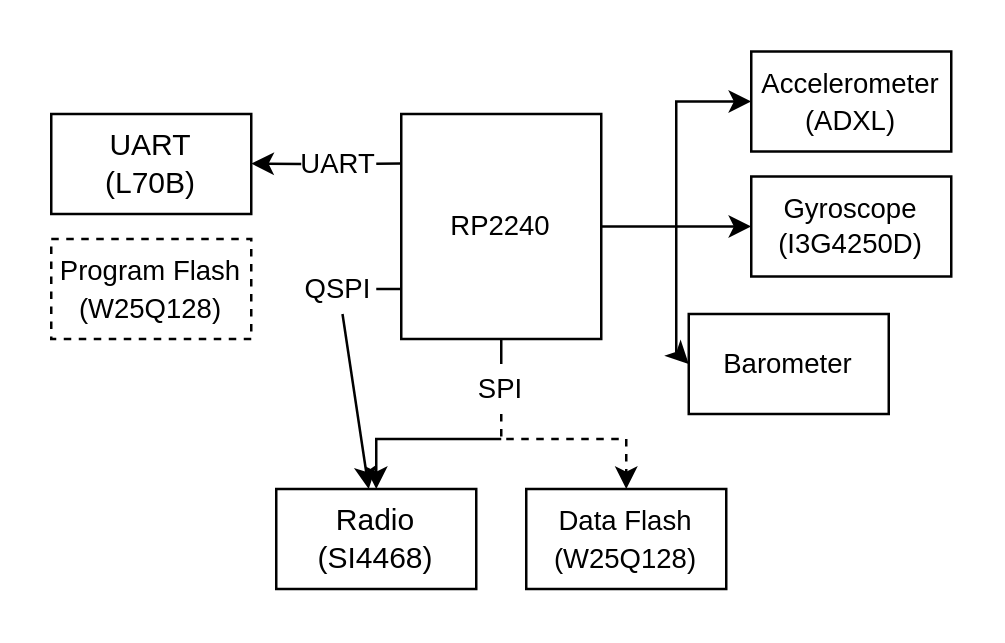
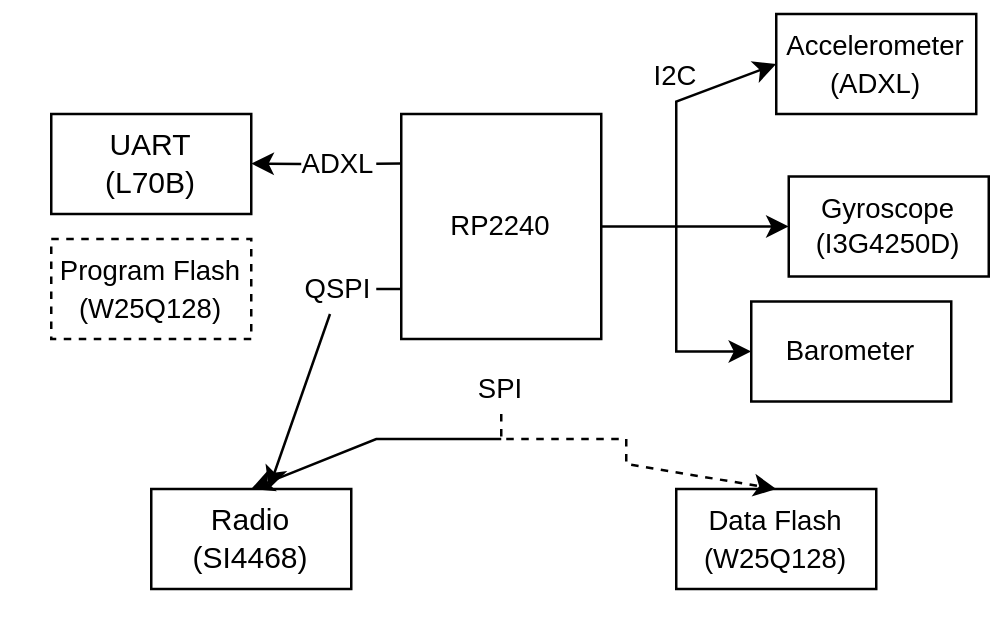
none -> (676, 76)
(851, 101) -> (876, 64)
(339, 164) -> (339, 164)
(851, 226) -> (889, 226)
(501, 351) -> none
(789, 364) -> (851, 351)
(376, 539) -> (251, 539)
(626, 539) -> (776, 539)
